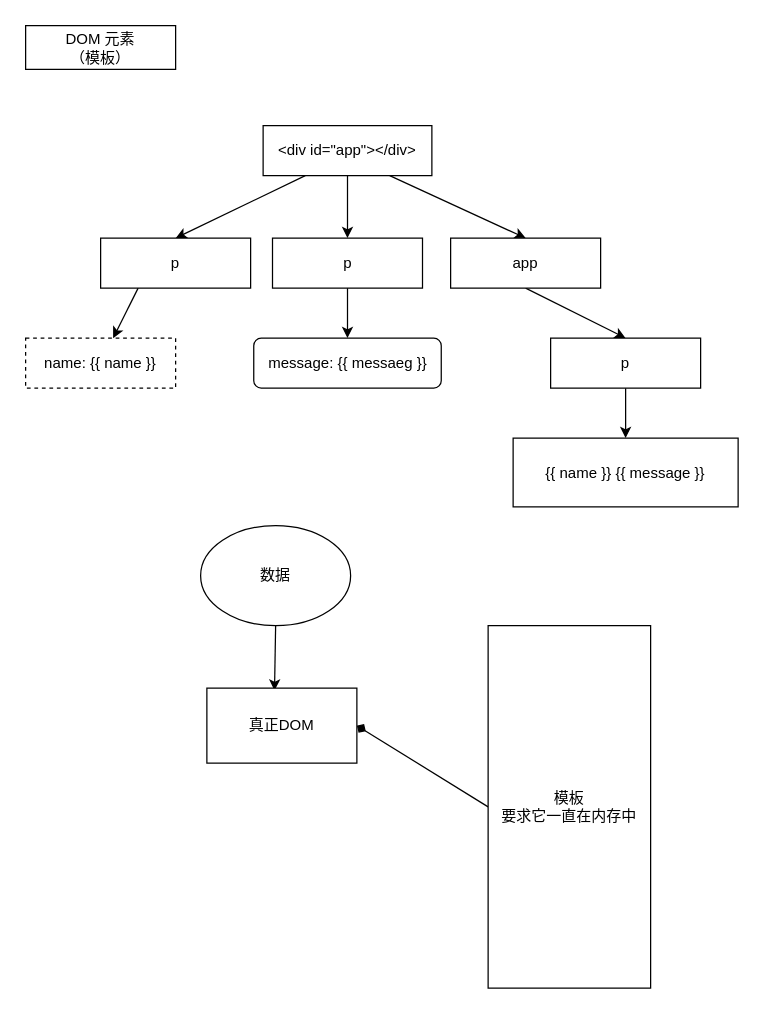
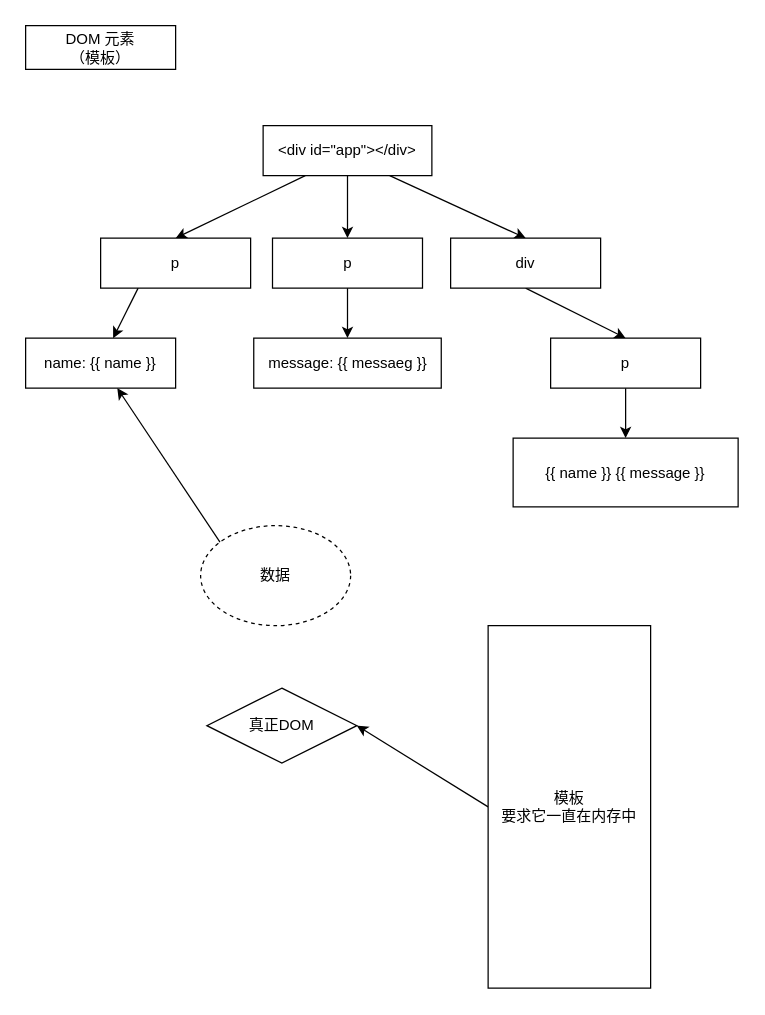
(526, 263) -> (526, 263)
(101, 363) -> (101, 363)
(348, 363) -> (348, 363)
(276, 576) -> (276, 576)
(275, 654) -> (172, 470)
(282, 726) -> (282, 726)
(365, 731) -> (364, 730)
